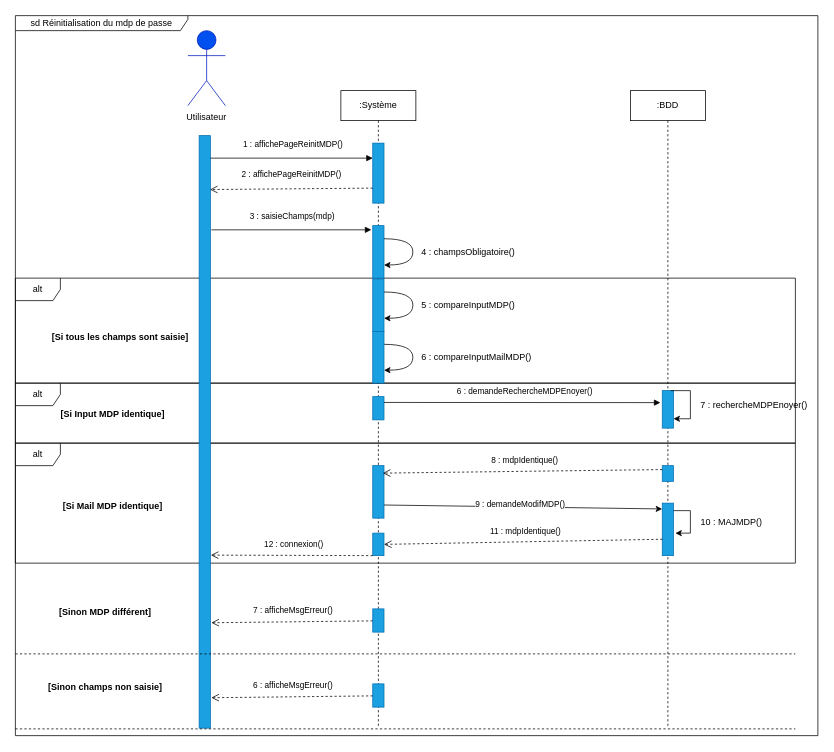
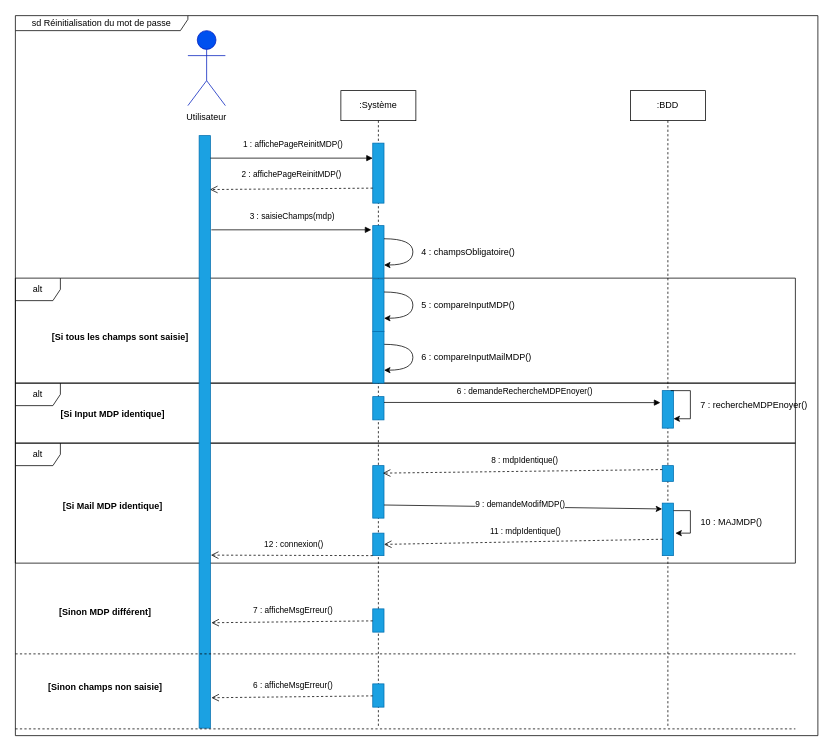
(102, 23) -> (102, 23)
